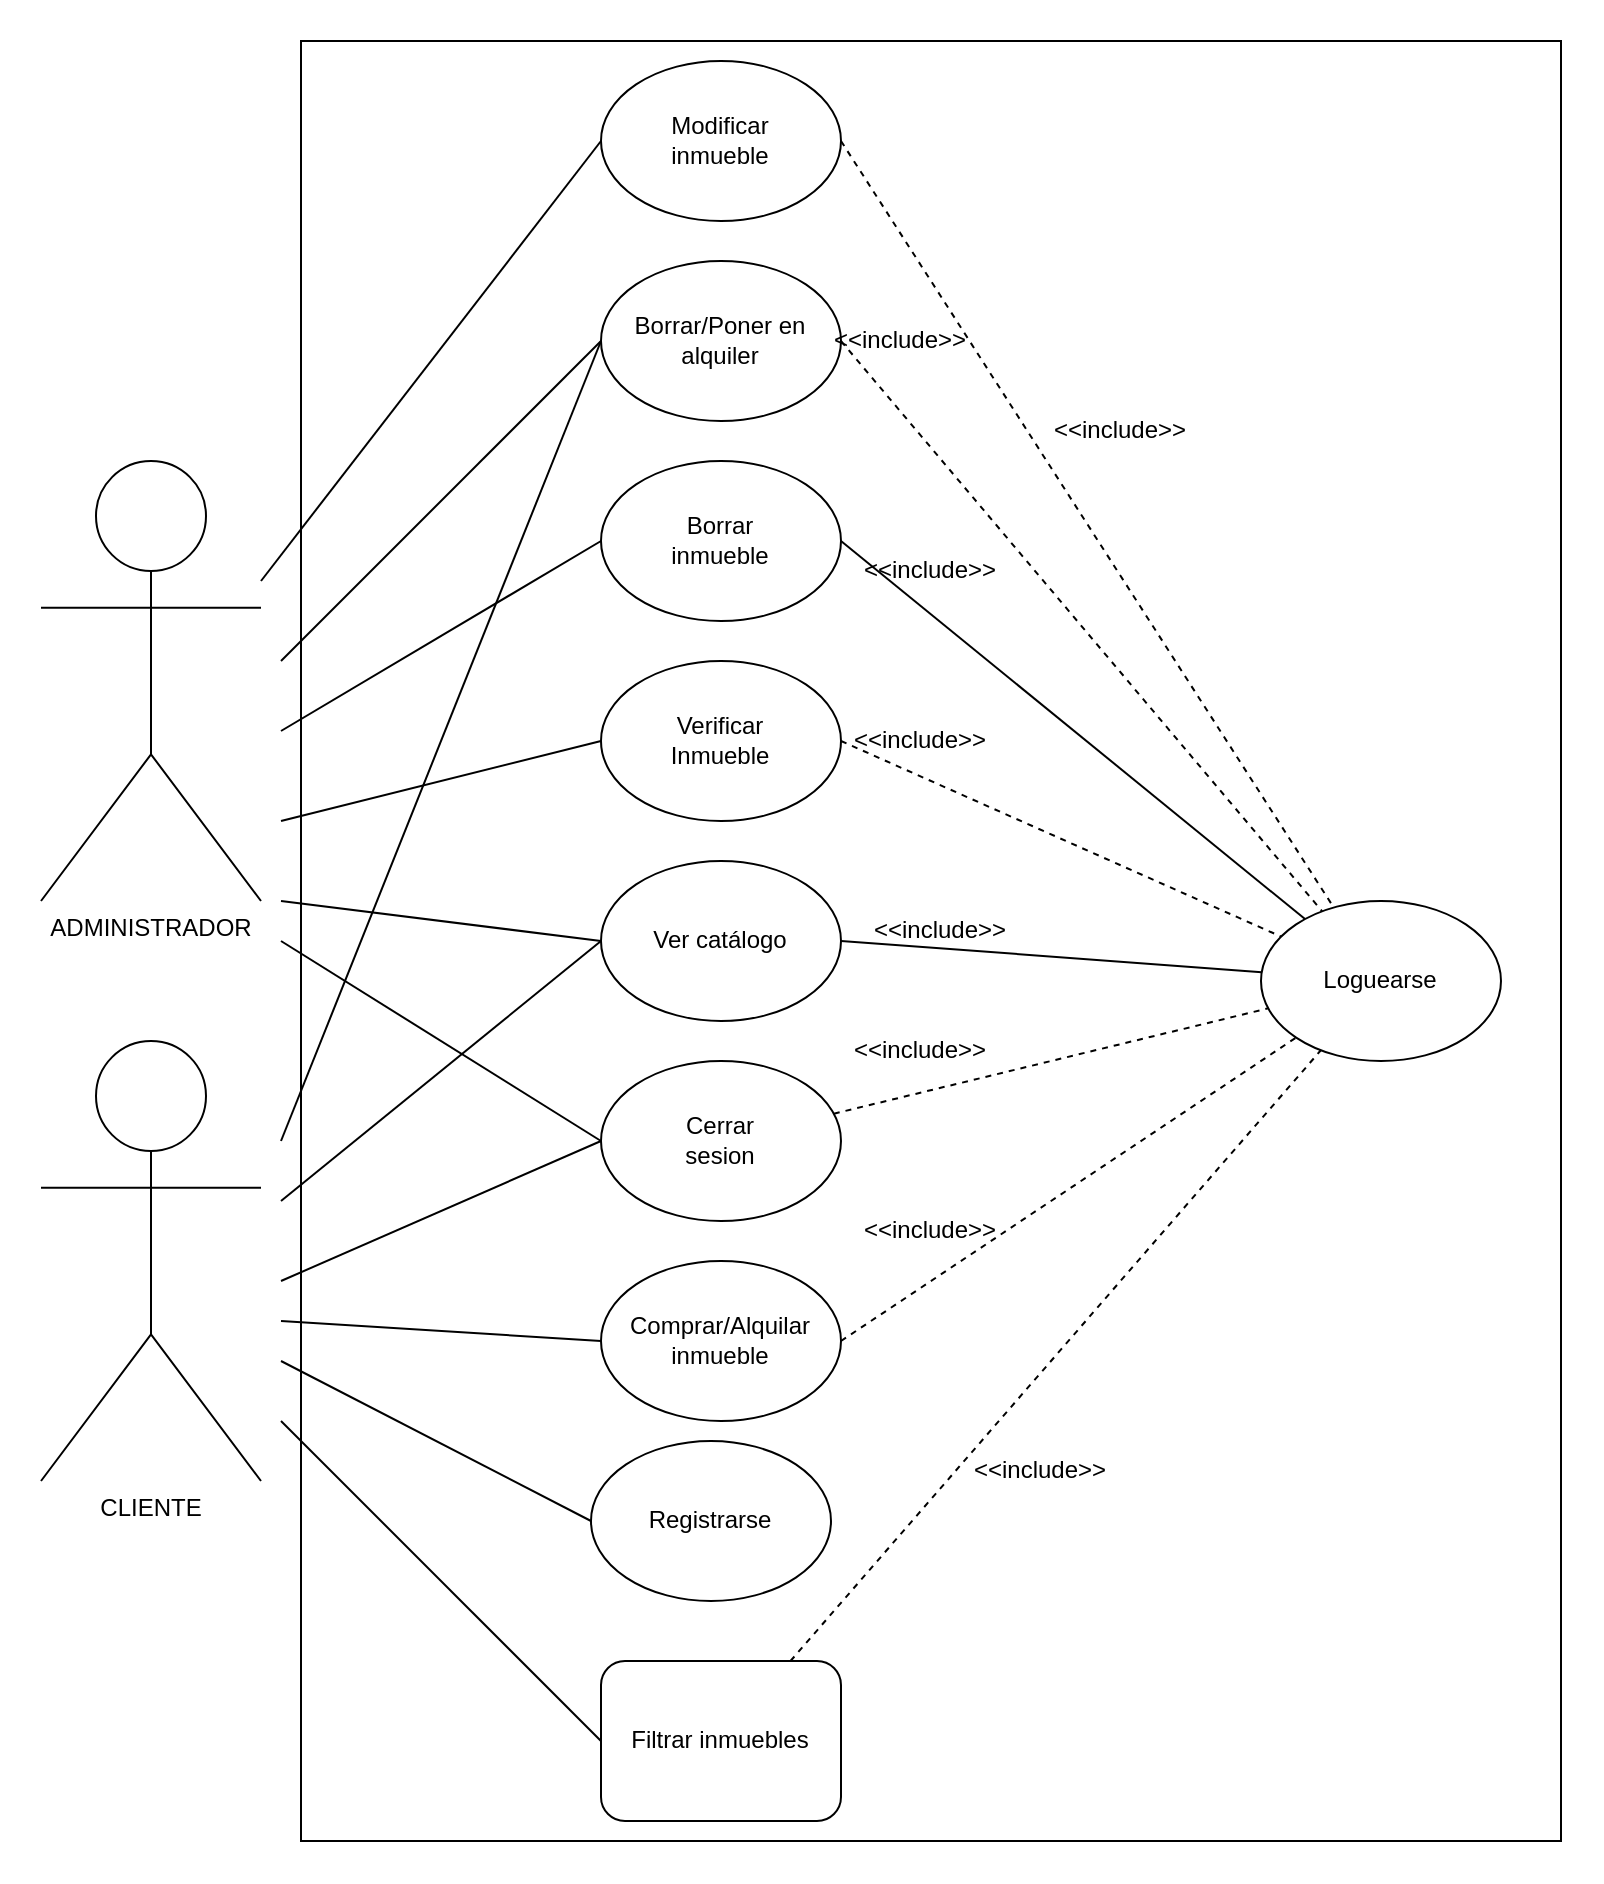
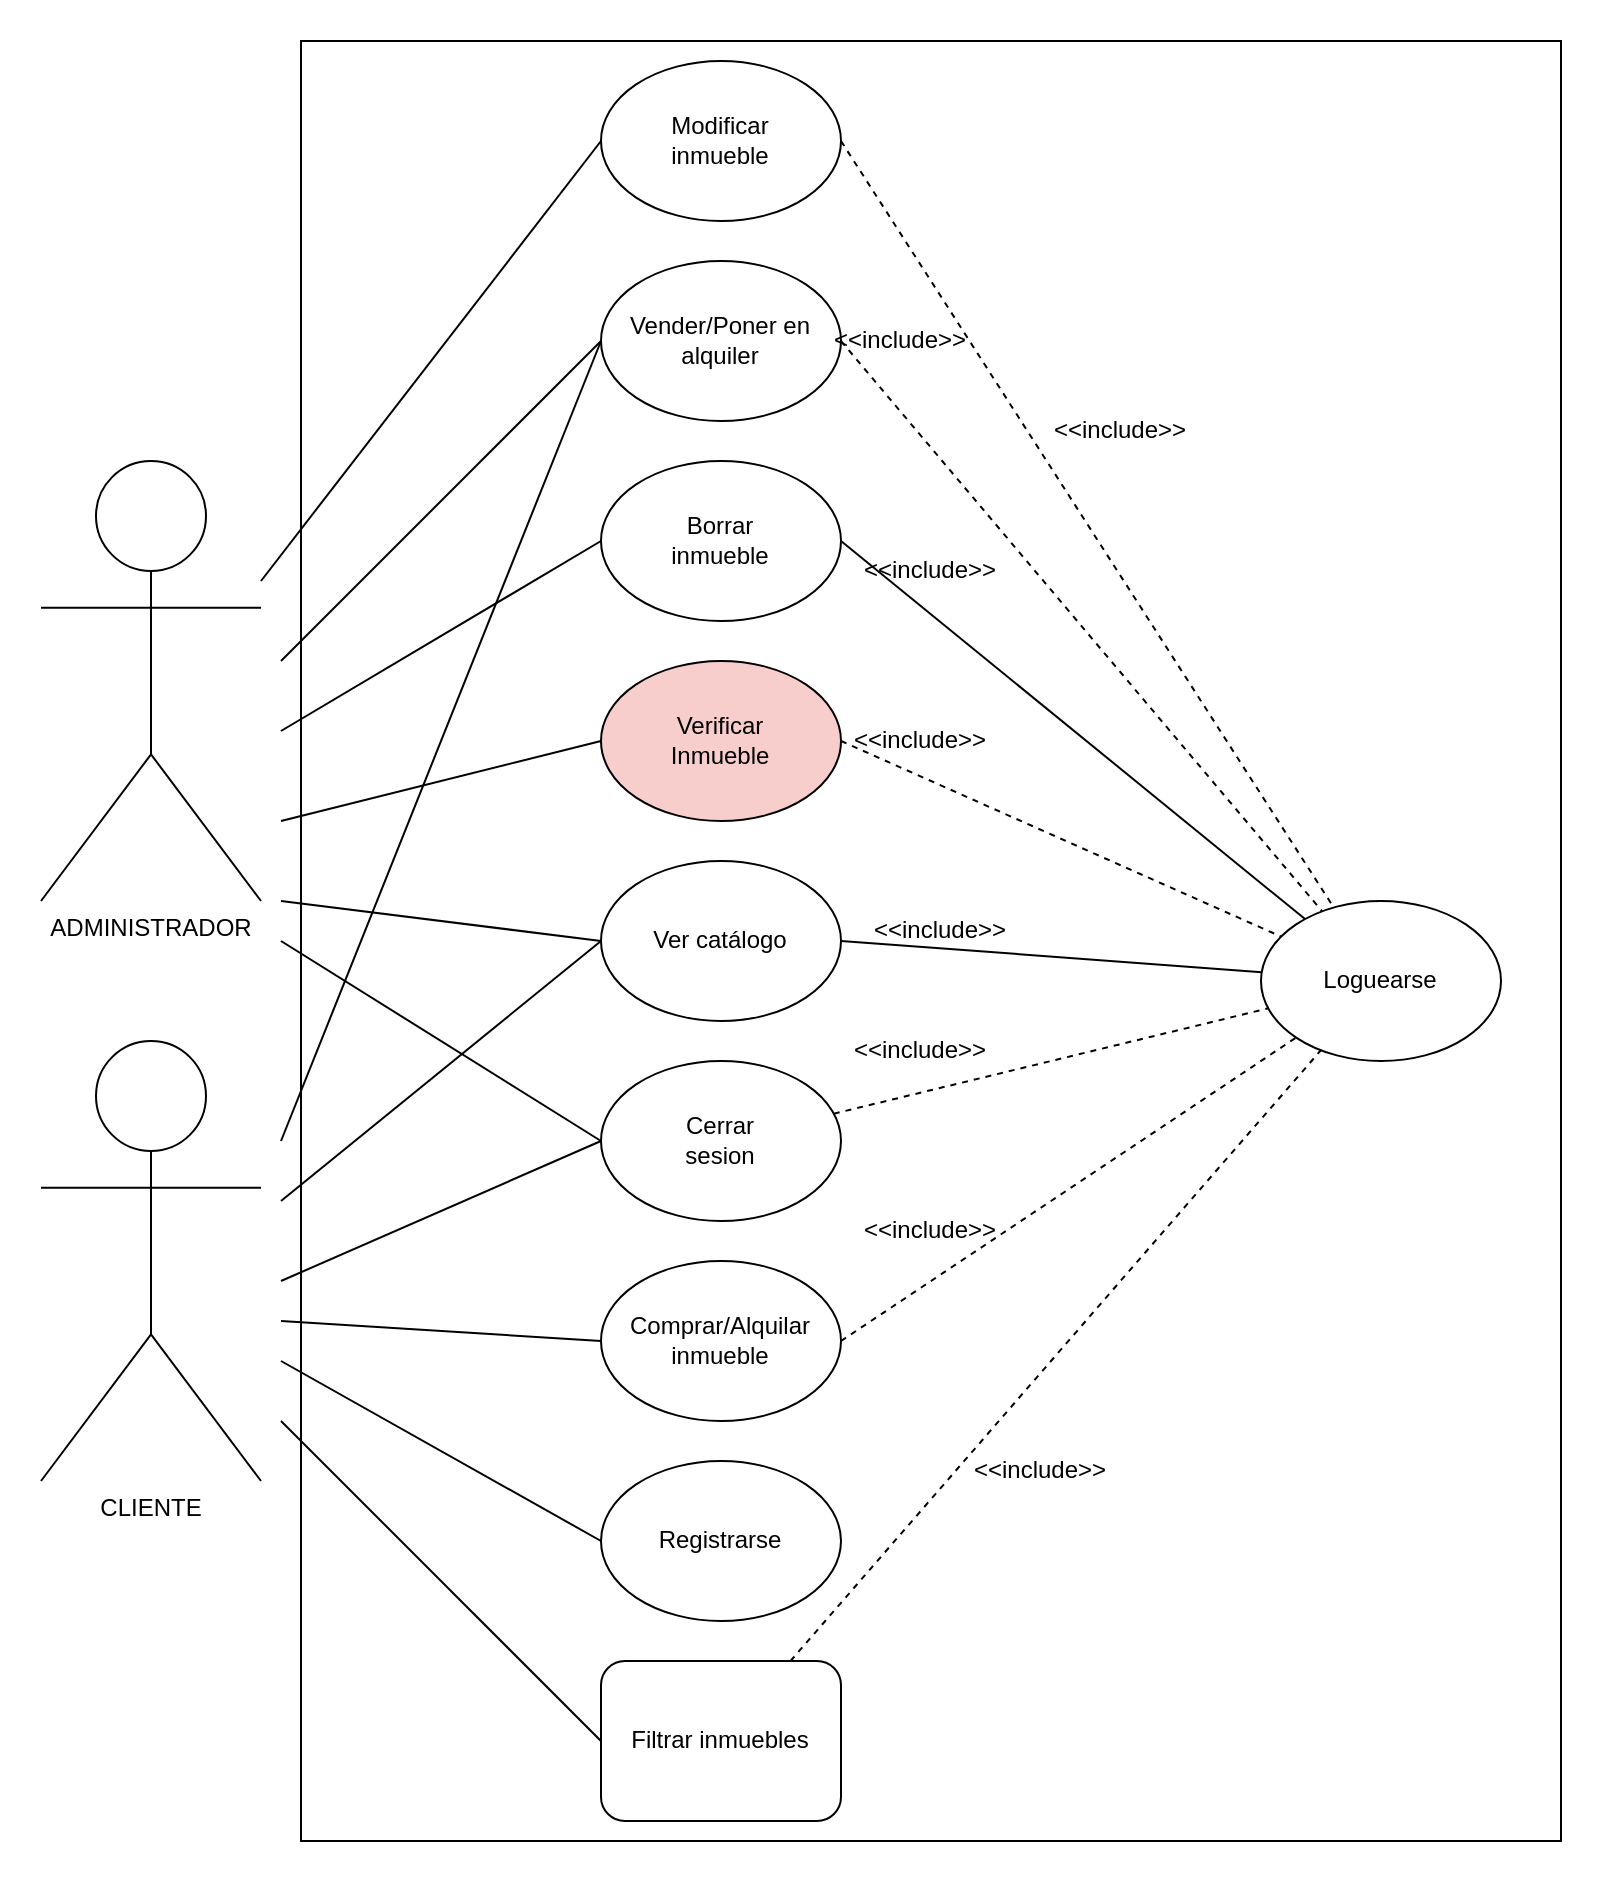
(721, 341) -> (721, 341)
(721, 741) -> (721, 741)
(711, 1521) -> (721, 1541)
